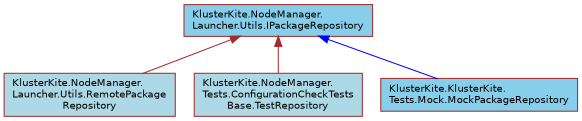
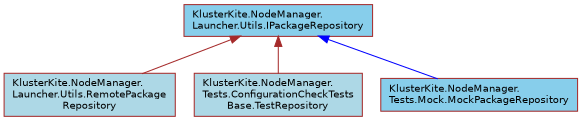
(479, 95) -> (479, 95)
